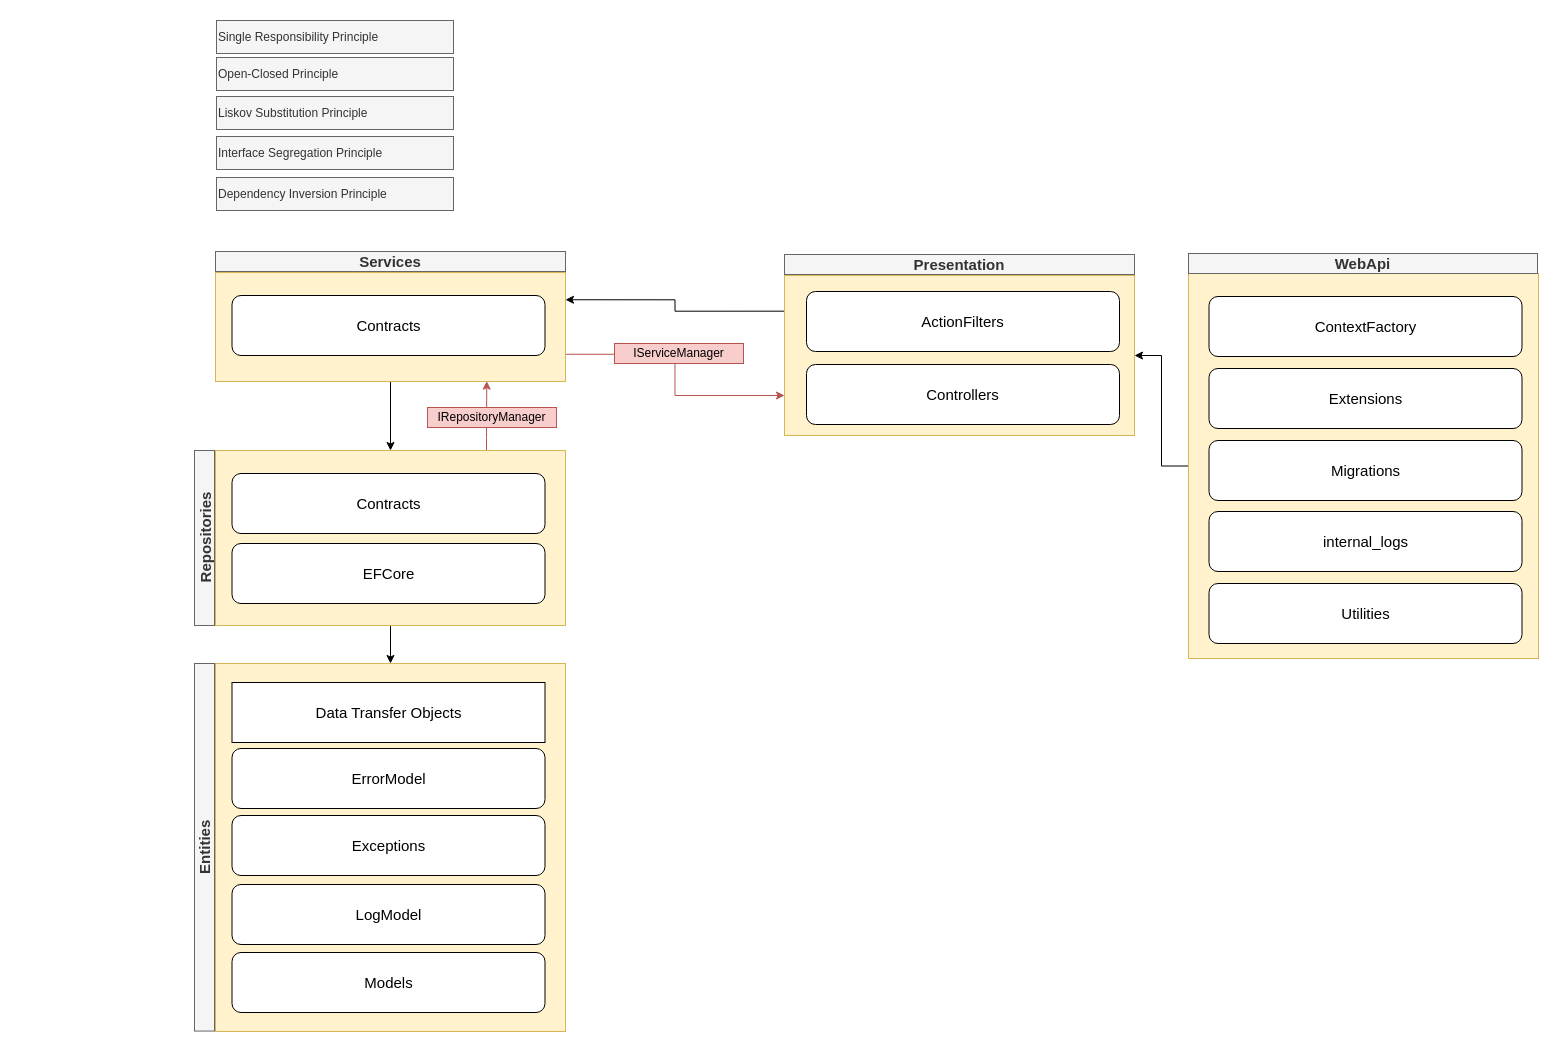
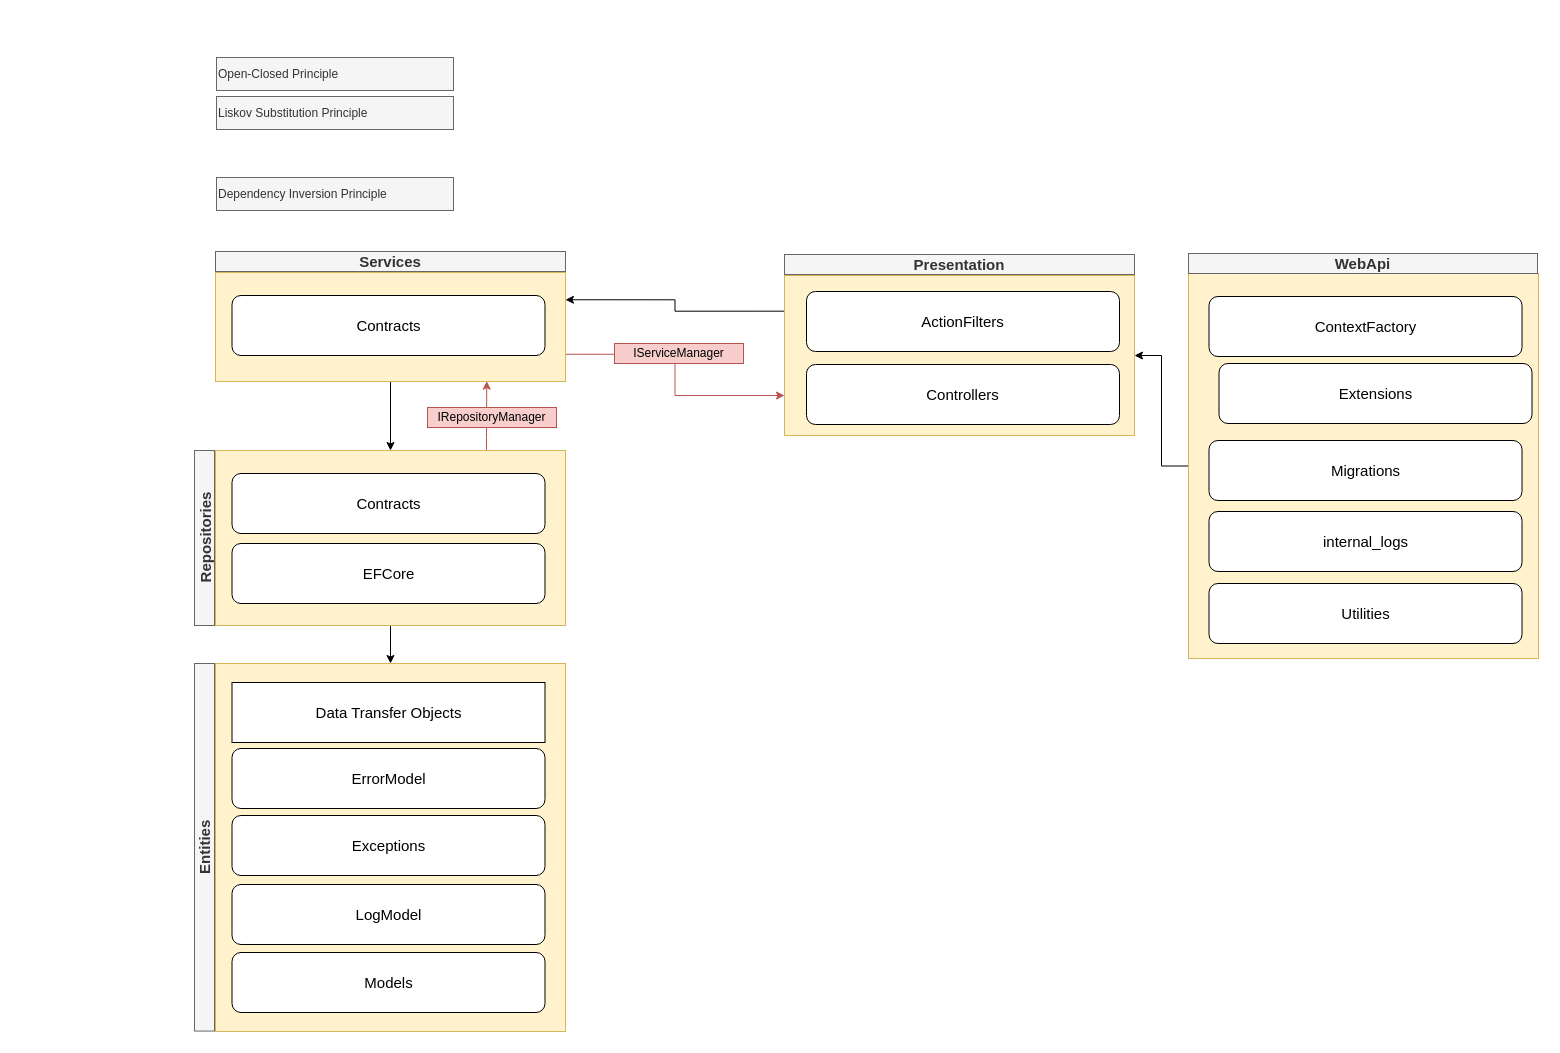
(335, 37) -> none
(335, 153) -> none
(1366, 399) -> (1376, 394)
